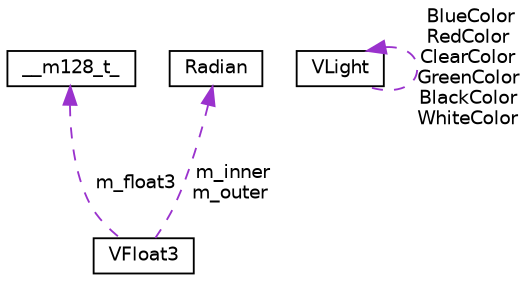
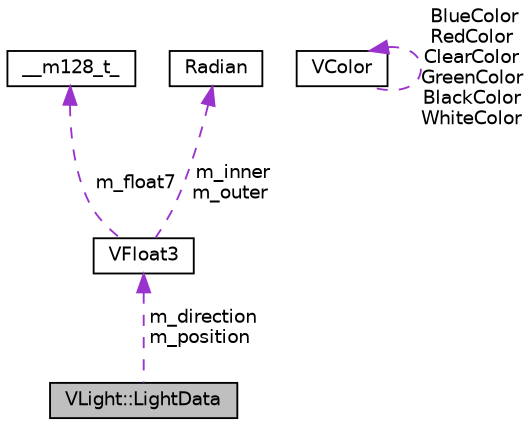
(340, 69) -> (342, 69)
(133, 184) -> (133, 184)
none -> (144, 400)
